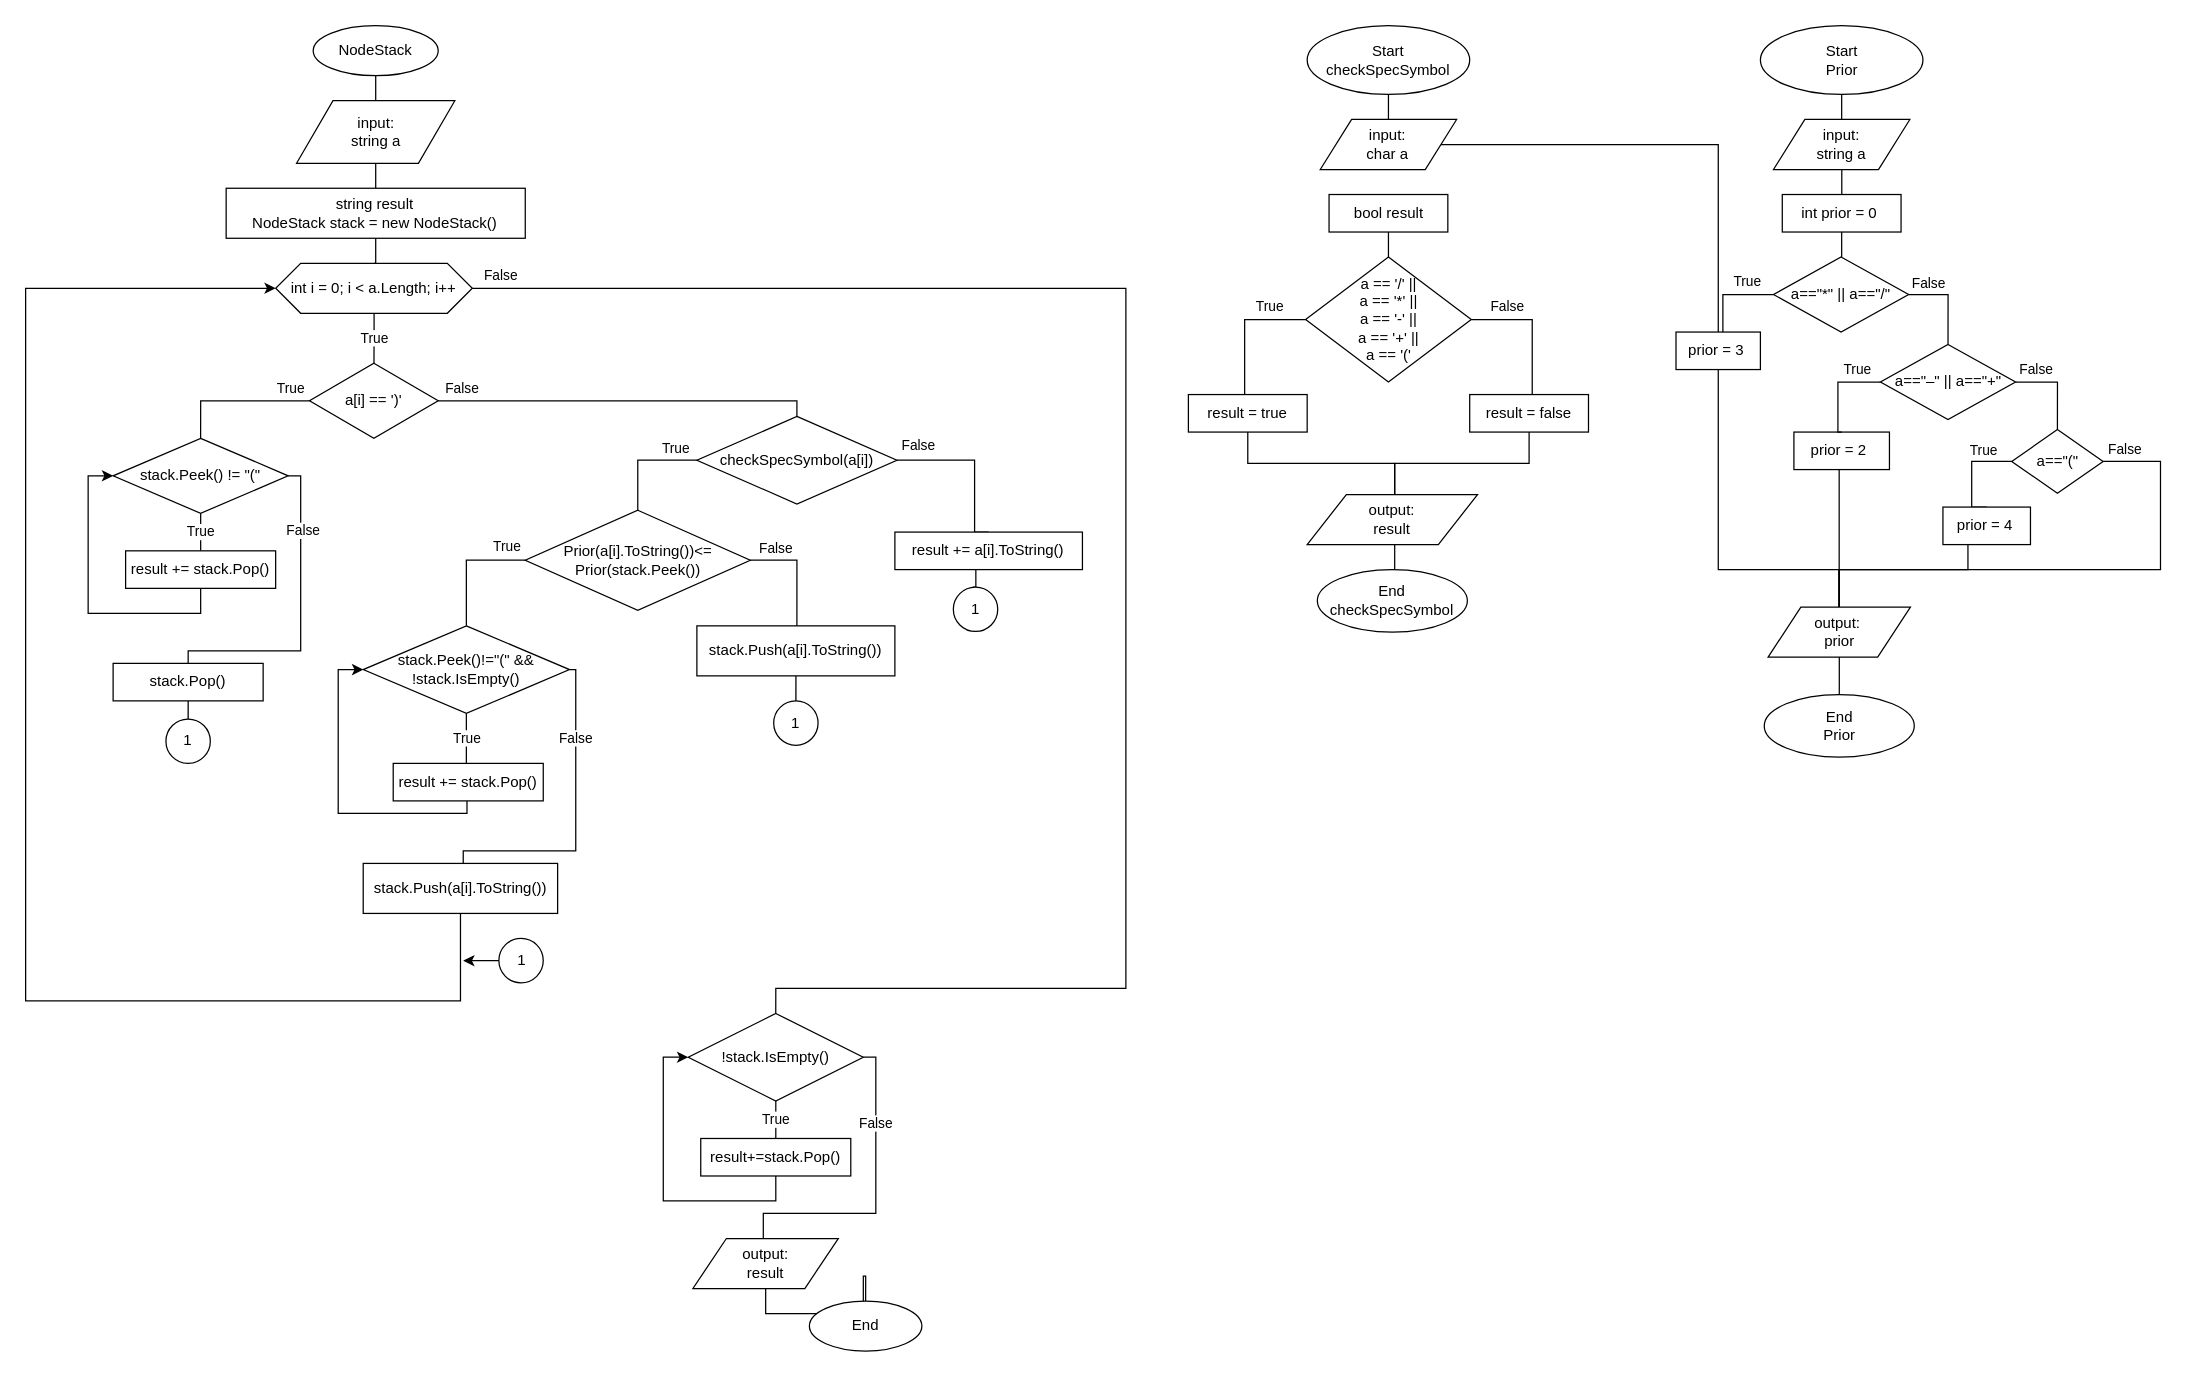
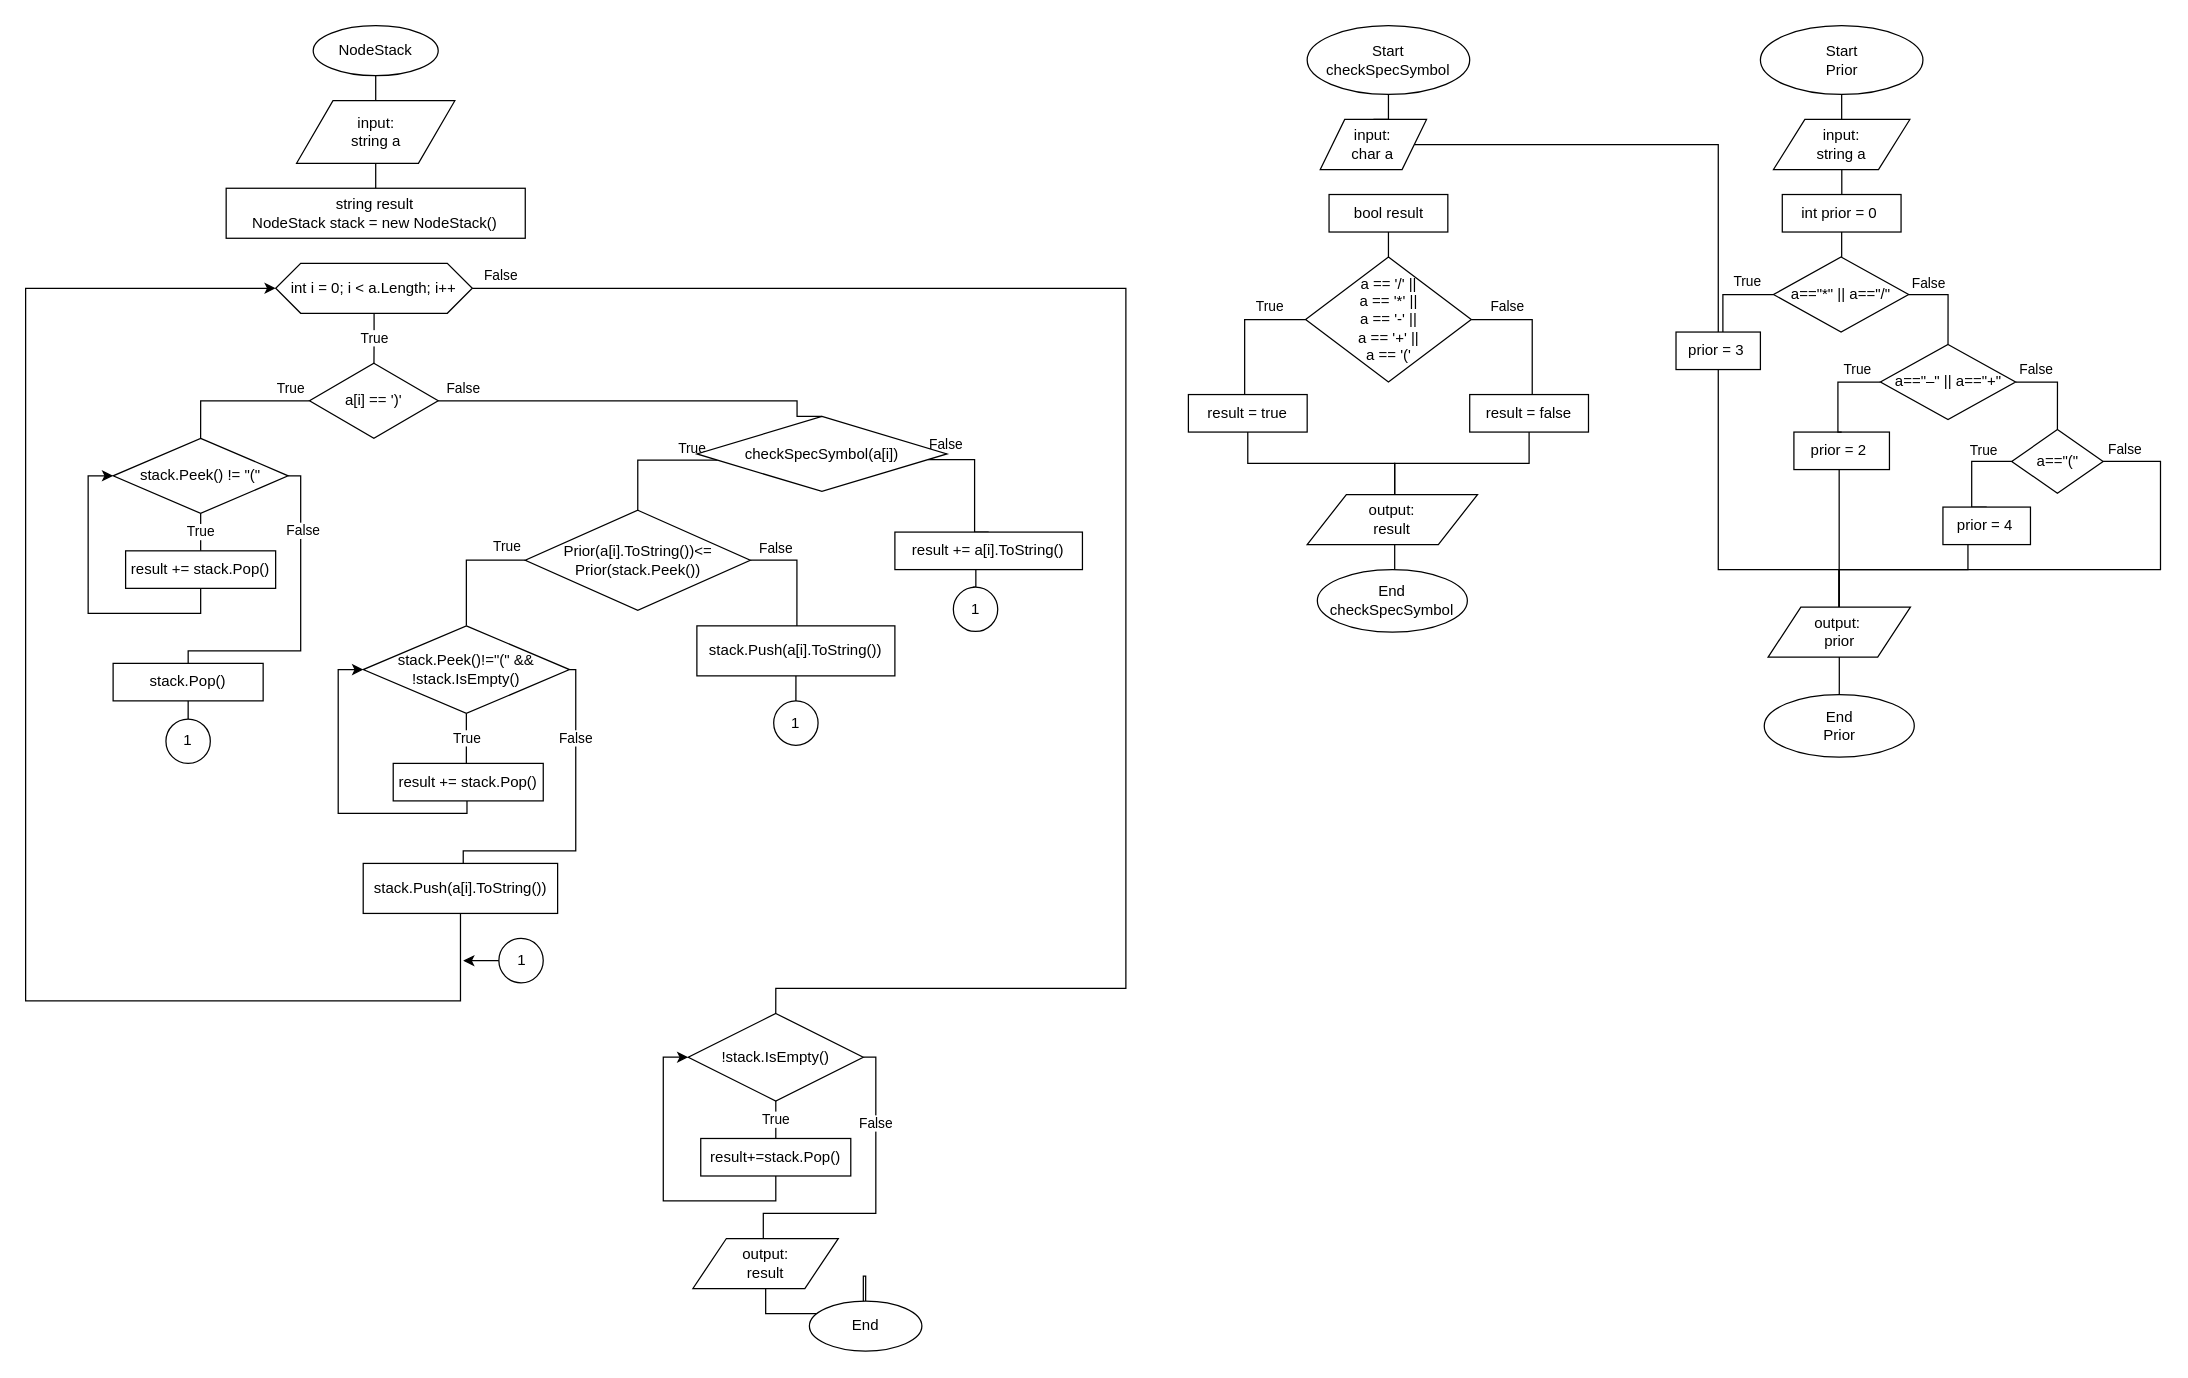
(1388, 144) -> (1373, 144)
(376, 251) -> none
(797, 460) -> (822, 454)
